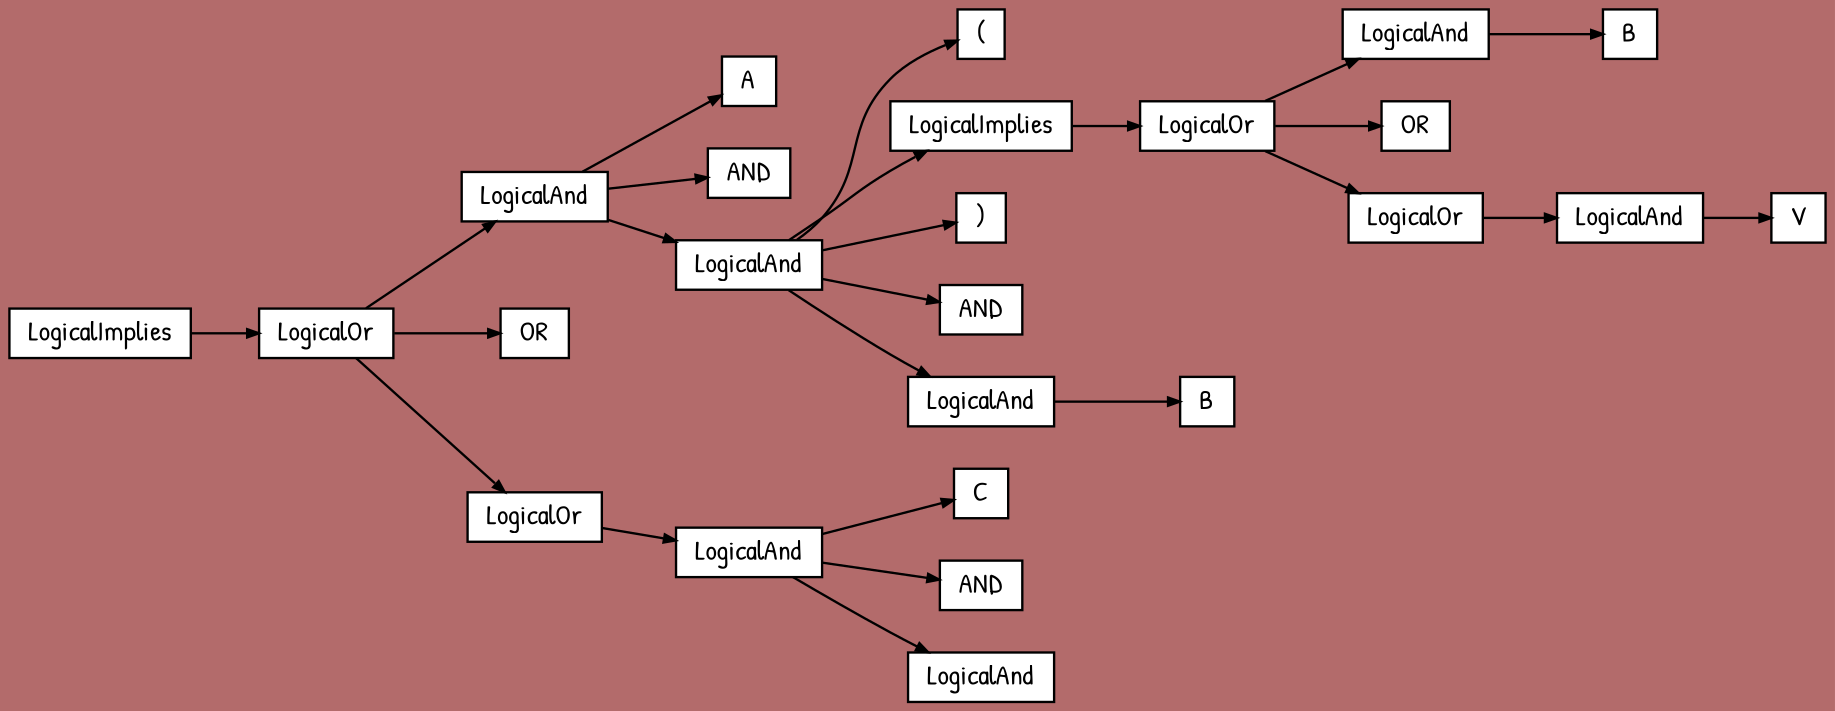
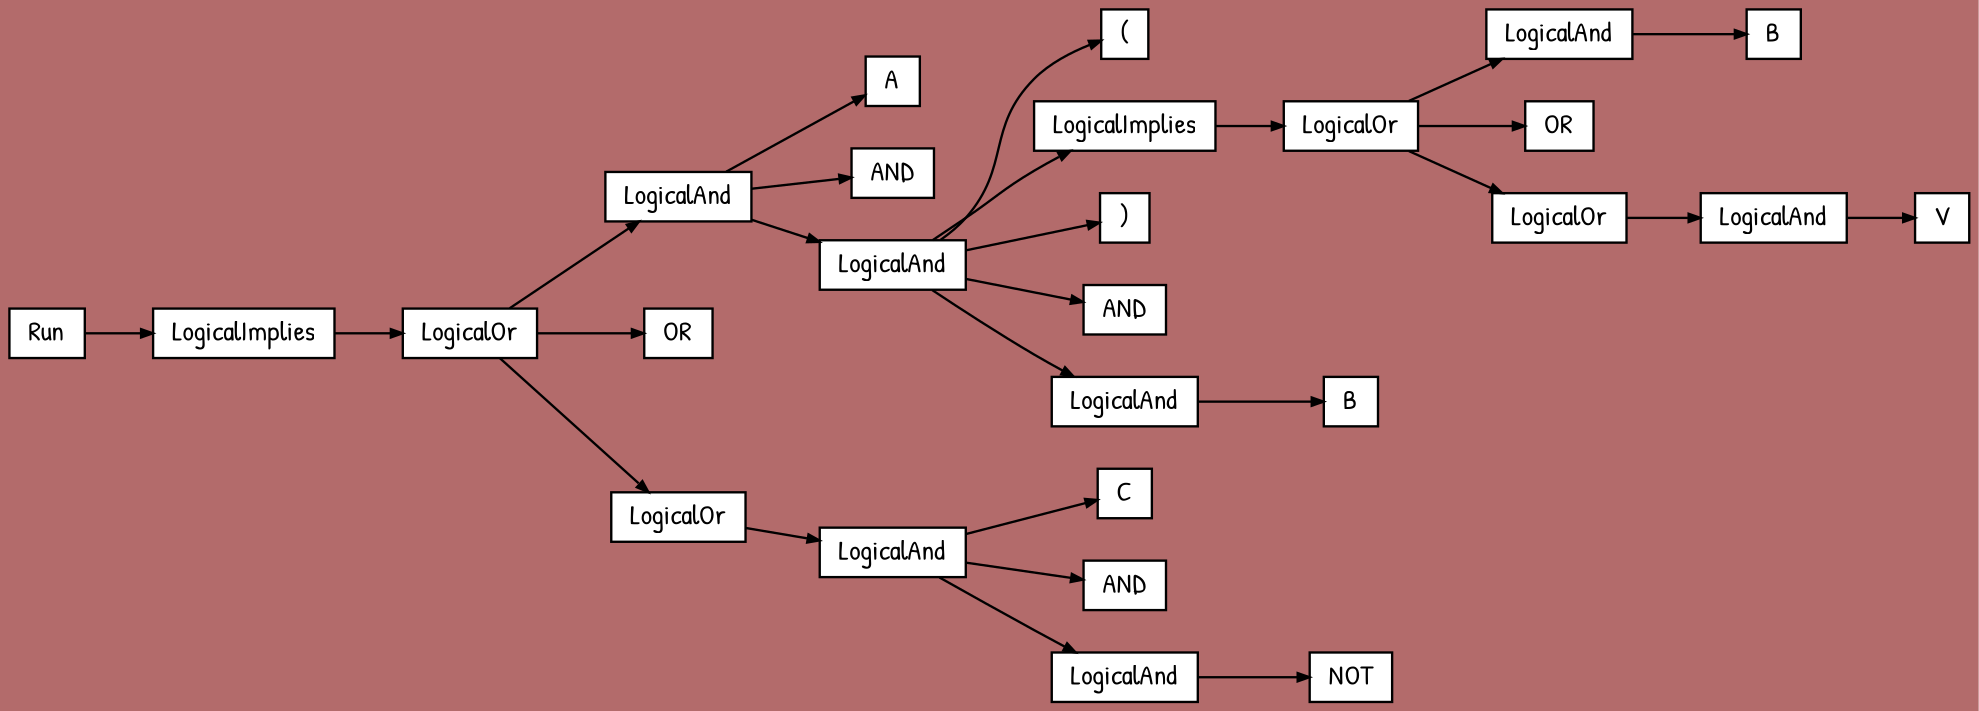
none -> (47, 333)
none -> (1351, 677)
